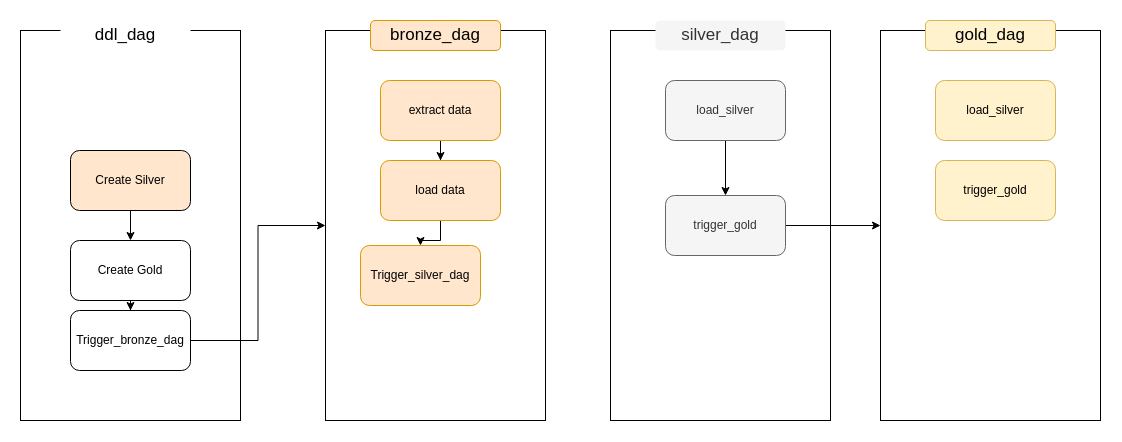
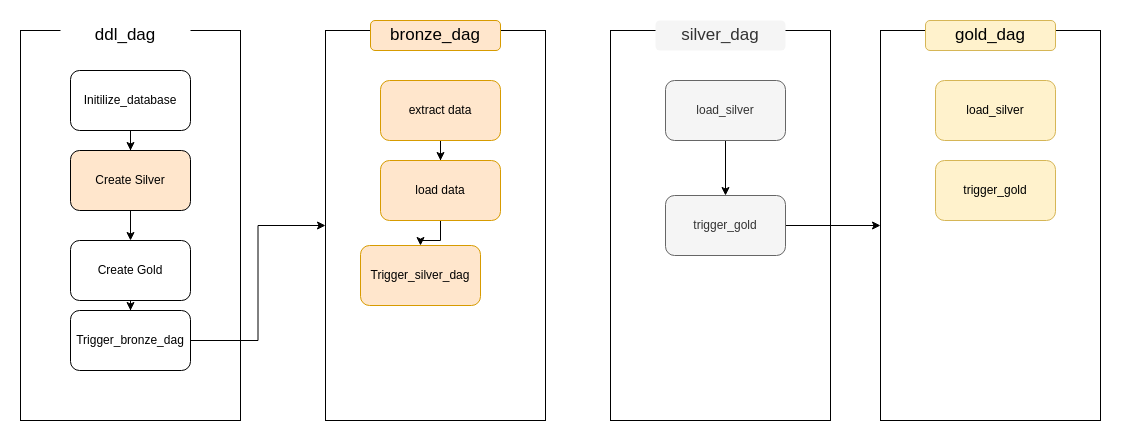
none -> (131, 101)
none -> (131, 145)
